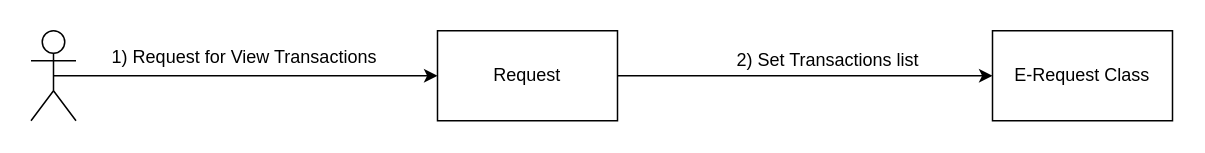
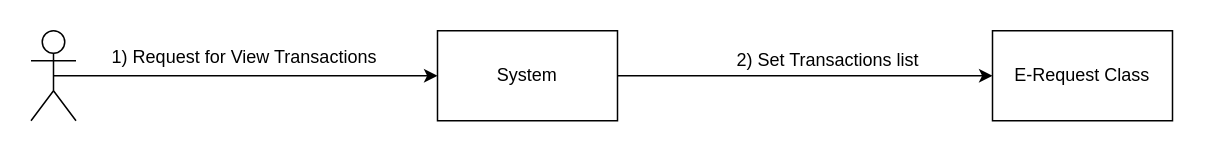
(527, 76) -> (527, 76)
